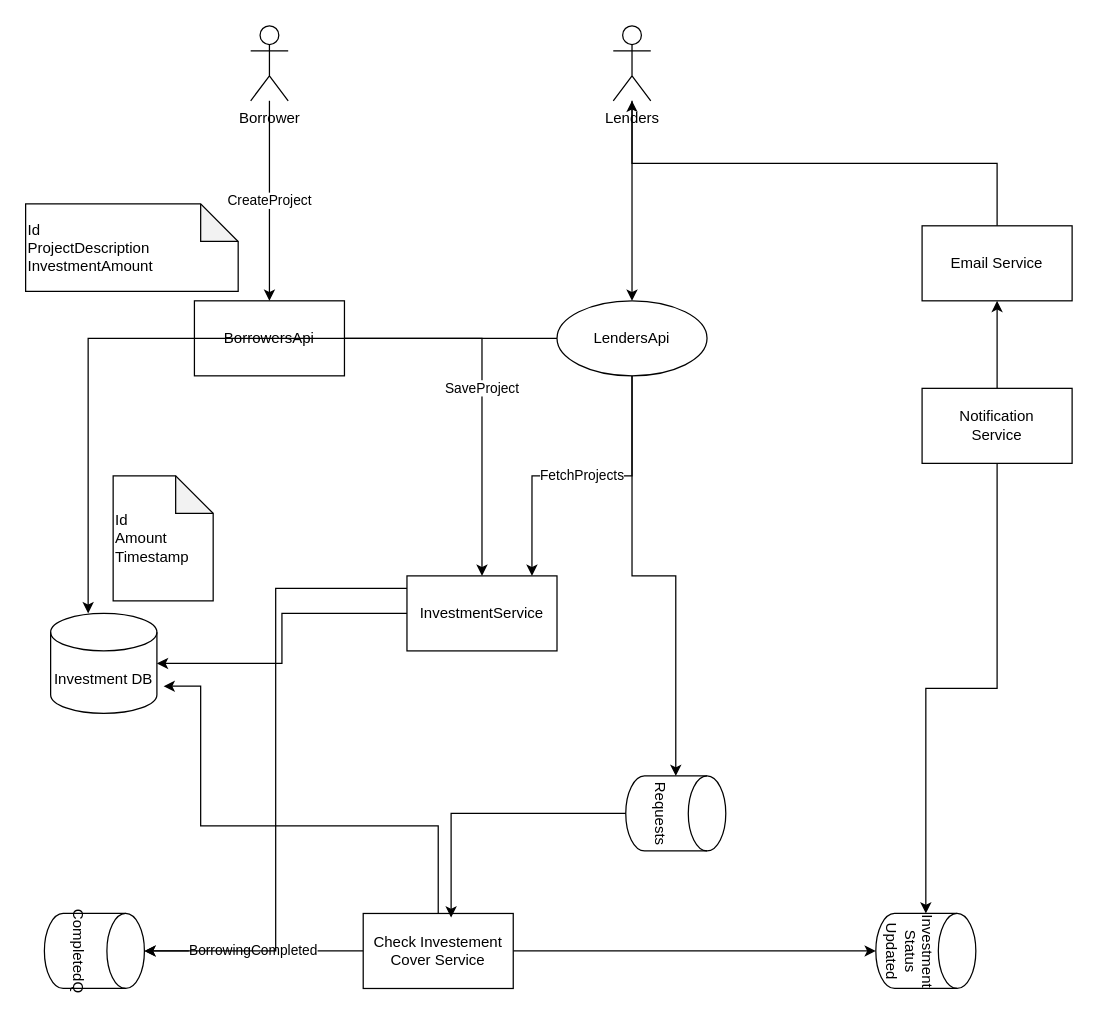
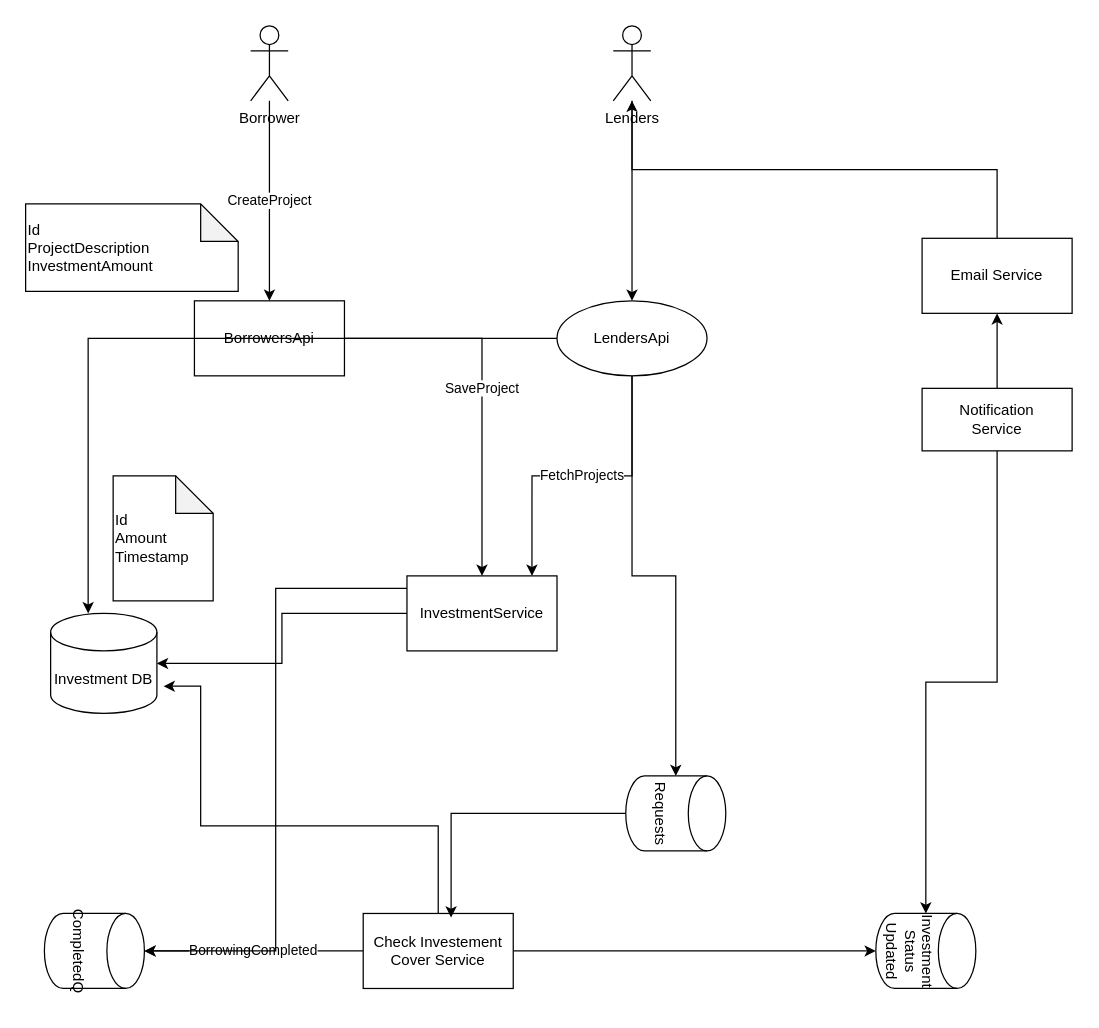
(997, 263) -> (997, 276)
(997, 426) -> (997, 419)
